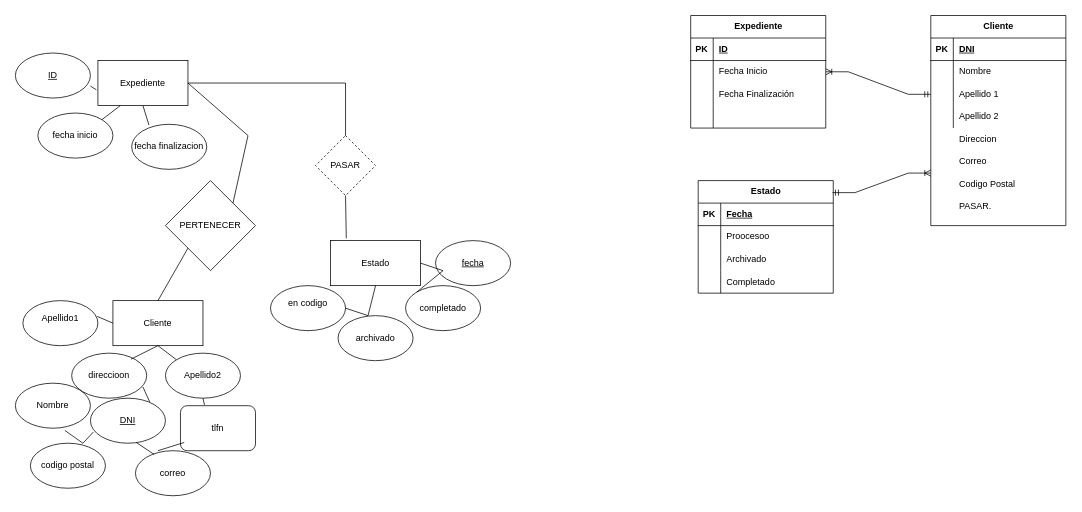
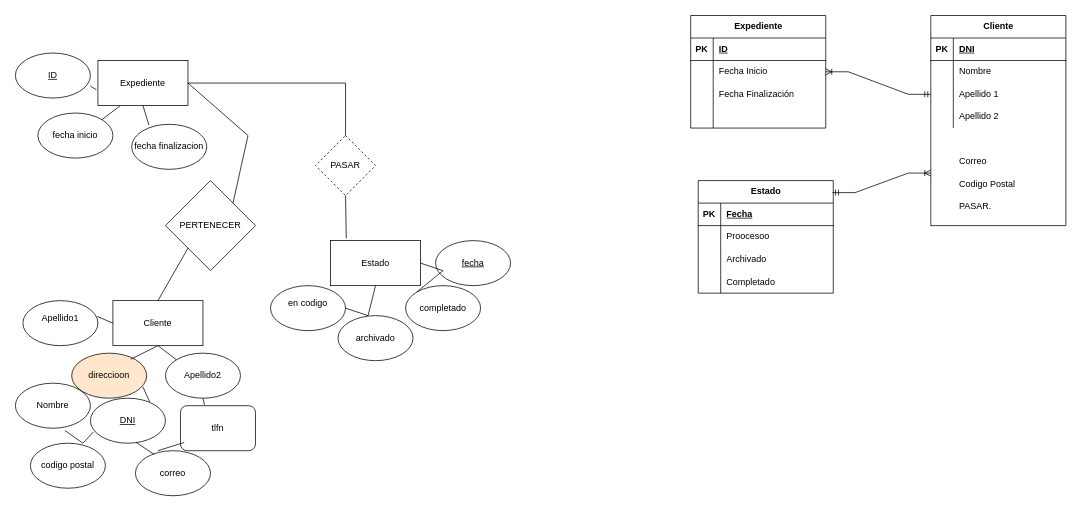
(1009, 139) -> none
(109, 375) -> (109, 375)
